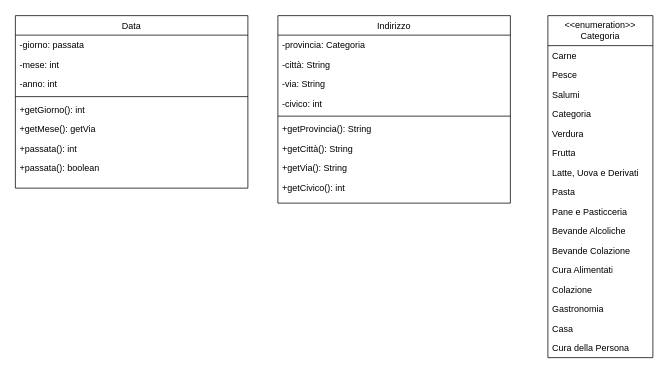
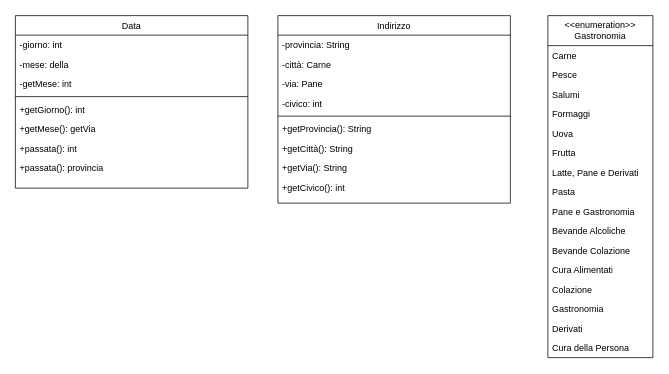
(600, 30) -> (600, 30)
(56, 45) -> (45, 45)
(329, 45) -> (322, 45)
(41, 65) -> (45, 65)
(313, 65) -> (311, 65)
(41, 84) -> (49, 84)
(308, 84) -> (304, 84)
(574, 115) -> (571, 115)
(570, 134) -> (562, 134)
(64, 168) -> (68, 168)
(601, 173) -> (601, 173)
(593, 212) -> (594, 212)
(562, 329) -> (570, 329)
